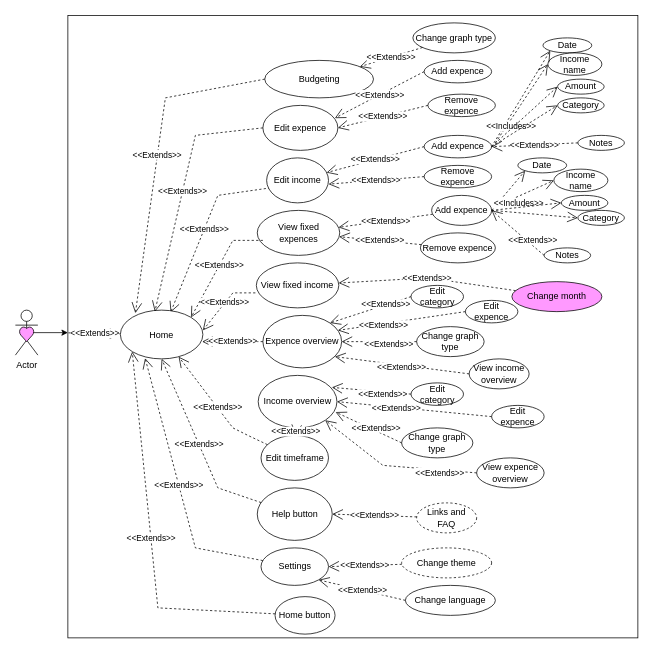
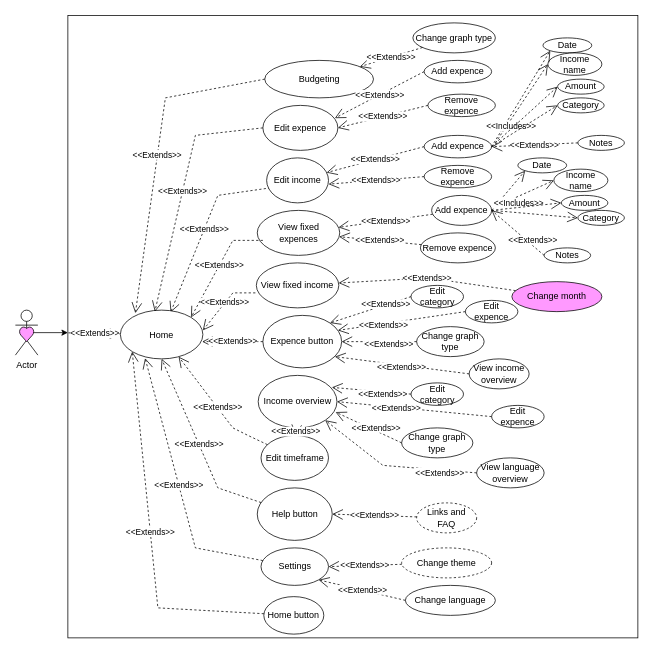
(302, 342) -> (302, 342)
(510, 473) -> (510, 473)
(305, 615) -> (294, 615)
